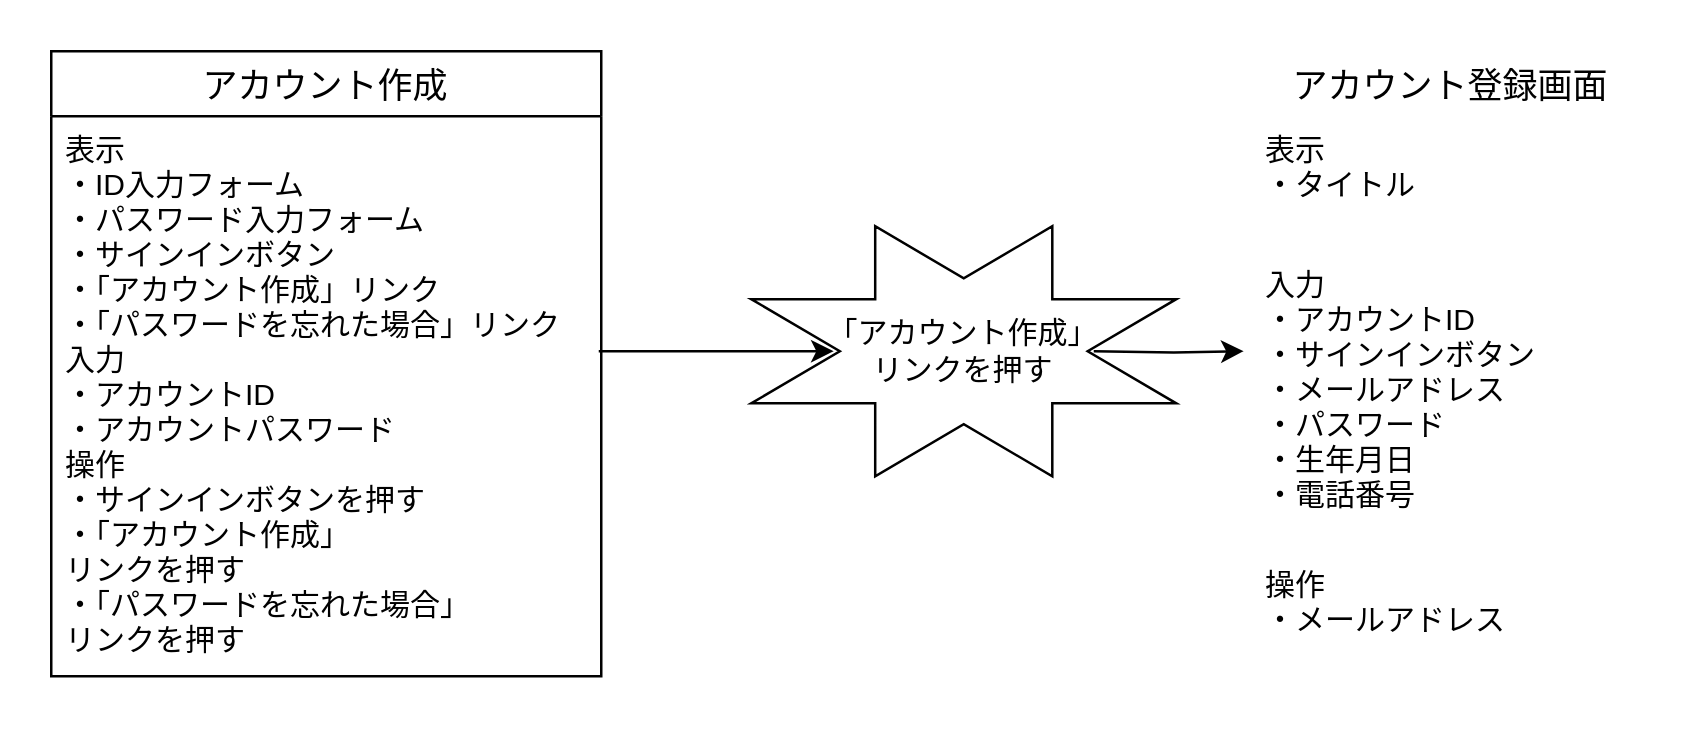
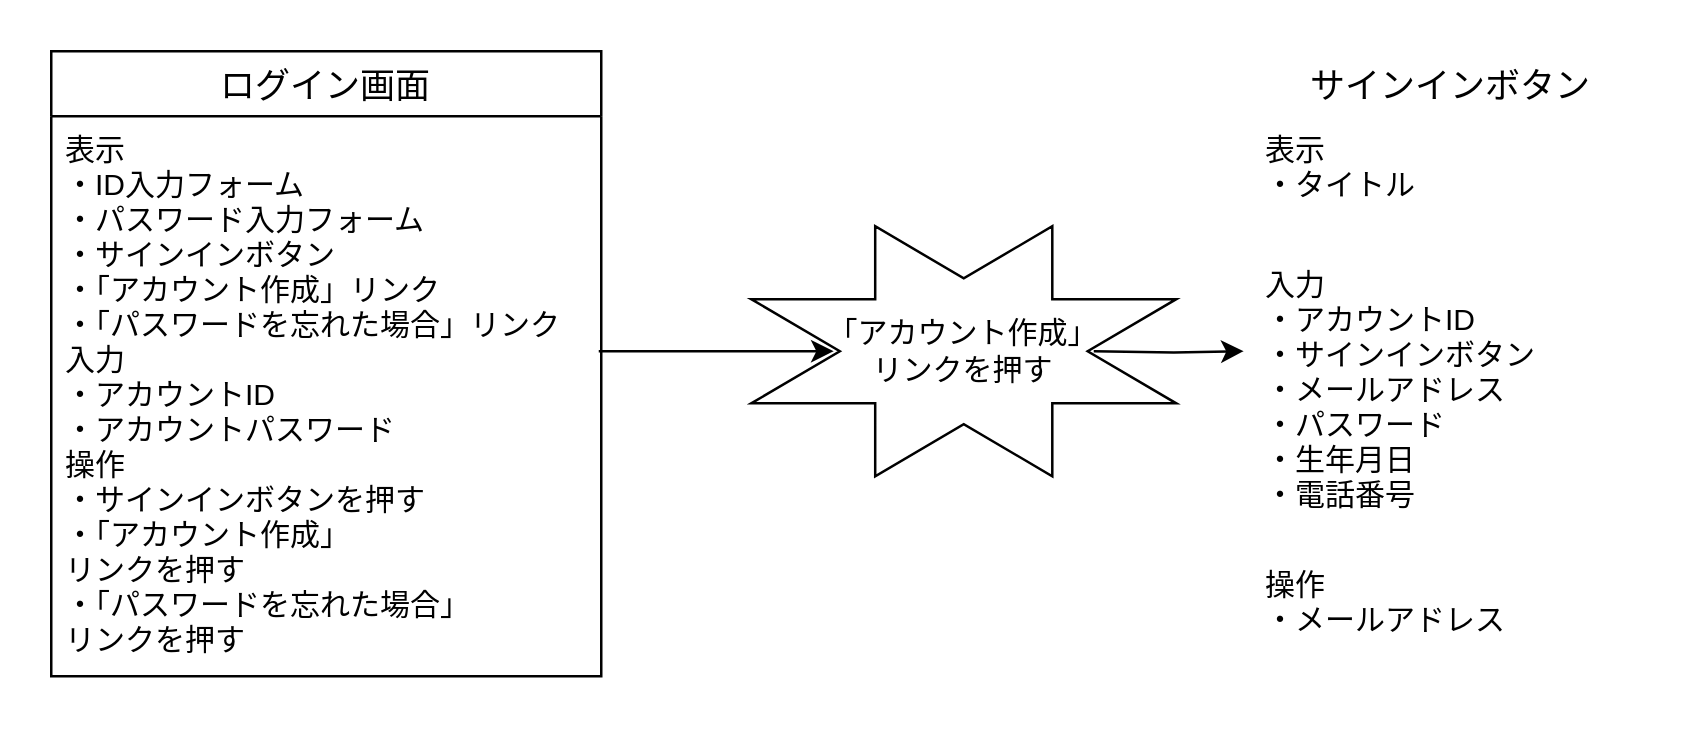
(325, 86) -> (325, 86)
(1450, 86) -> (1450, 86)
